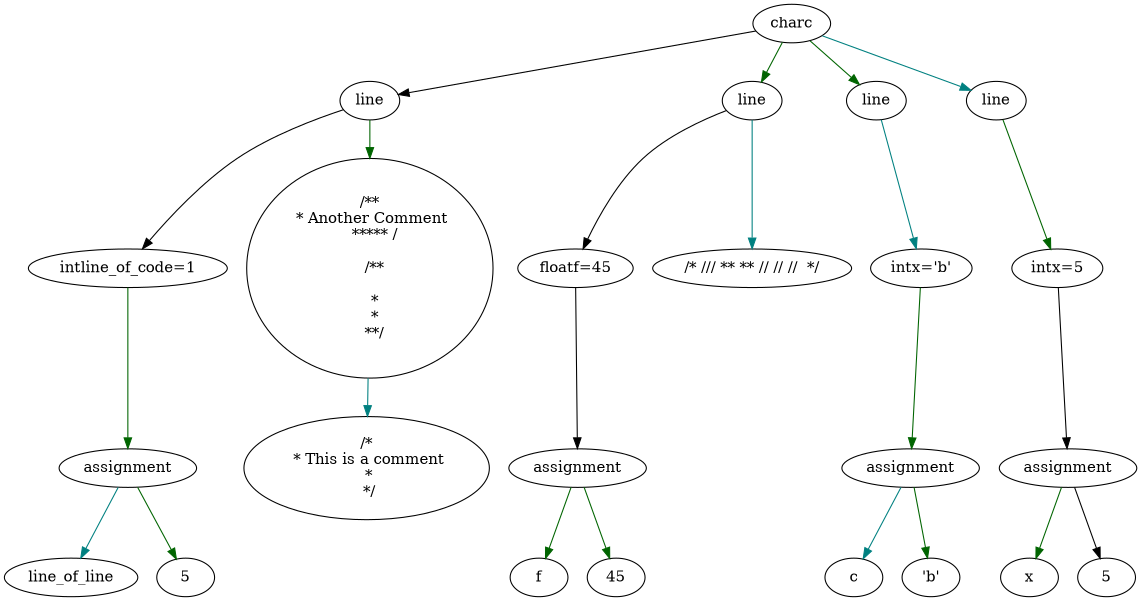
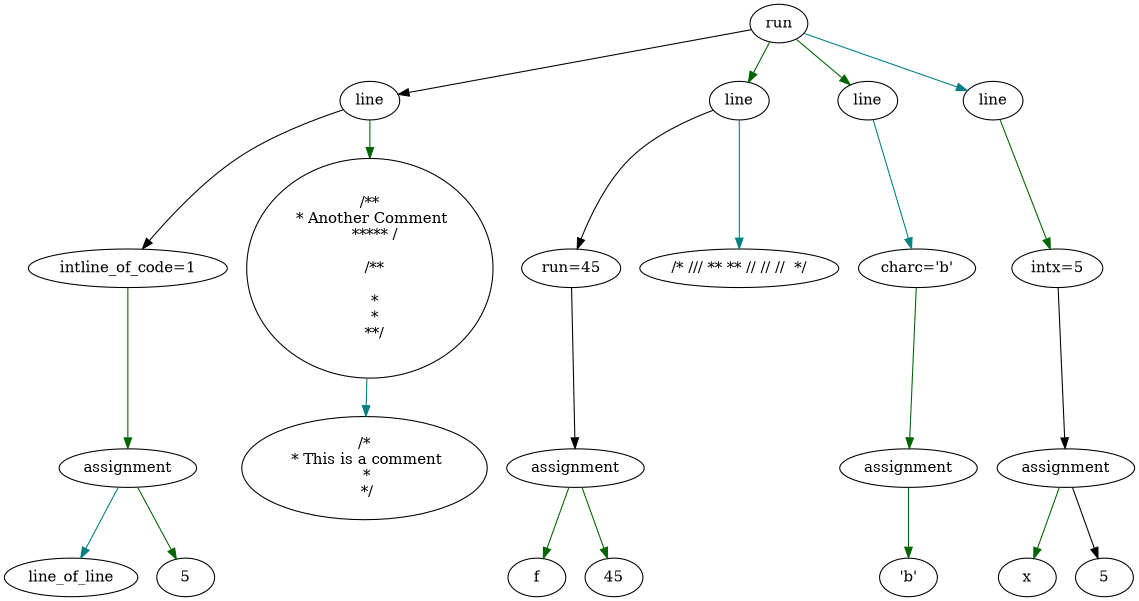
(792, 24) -> (779, 24)
(575, 268) -> (571, 268)
(921, 268) -> (917, 268)
(854, 577) -> none
